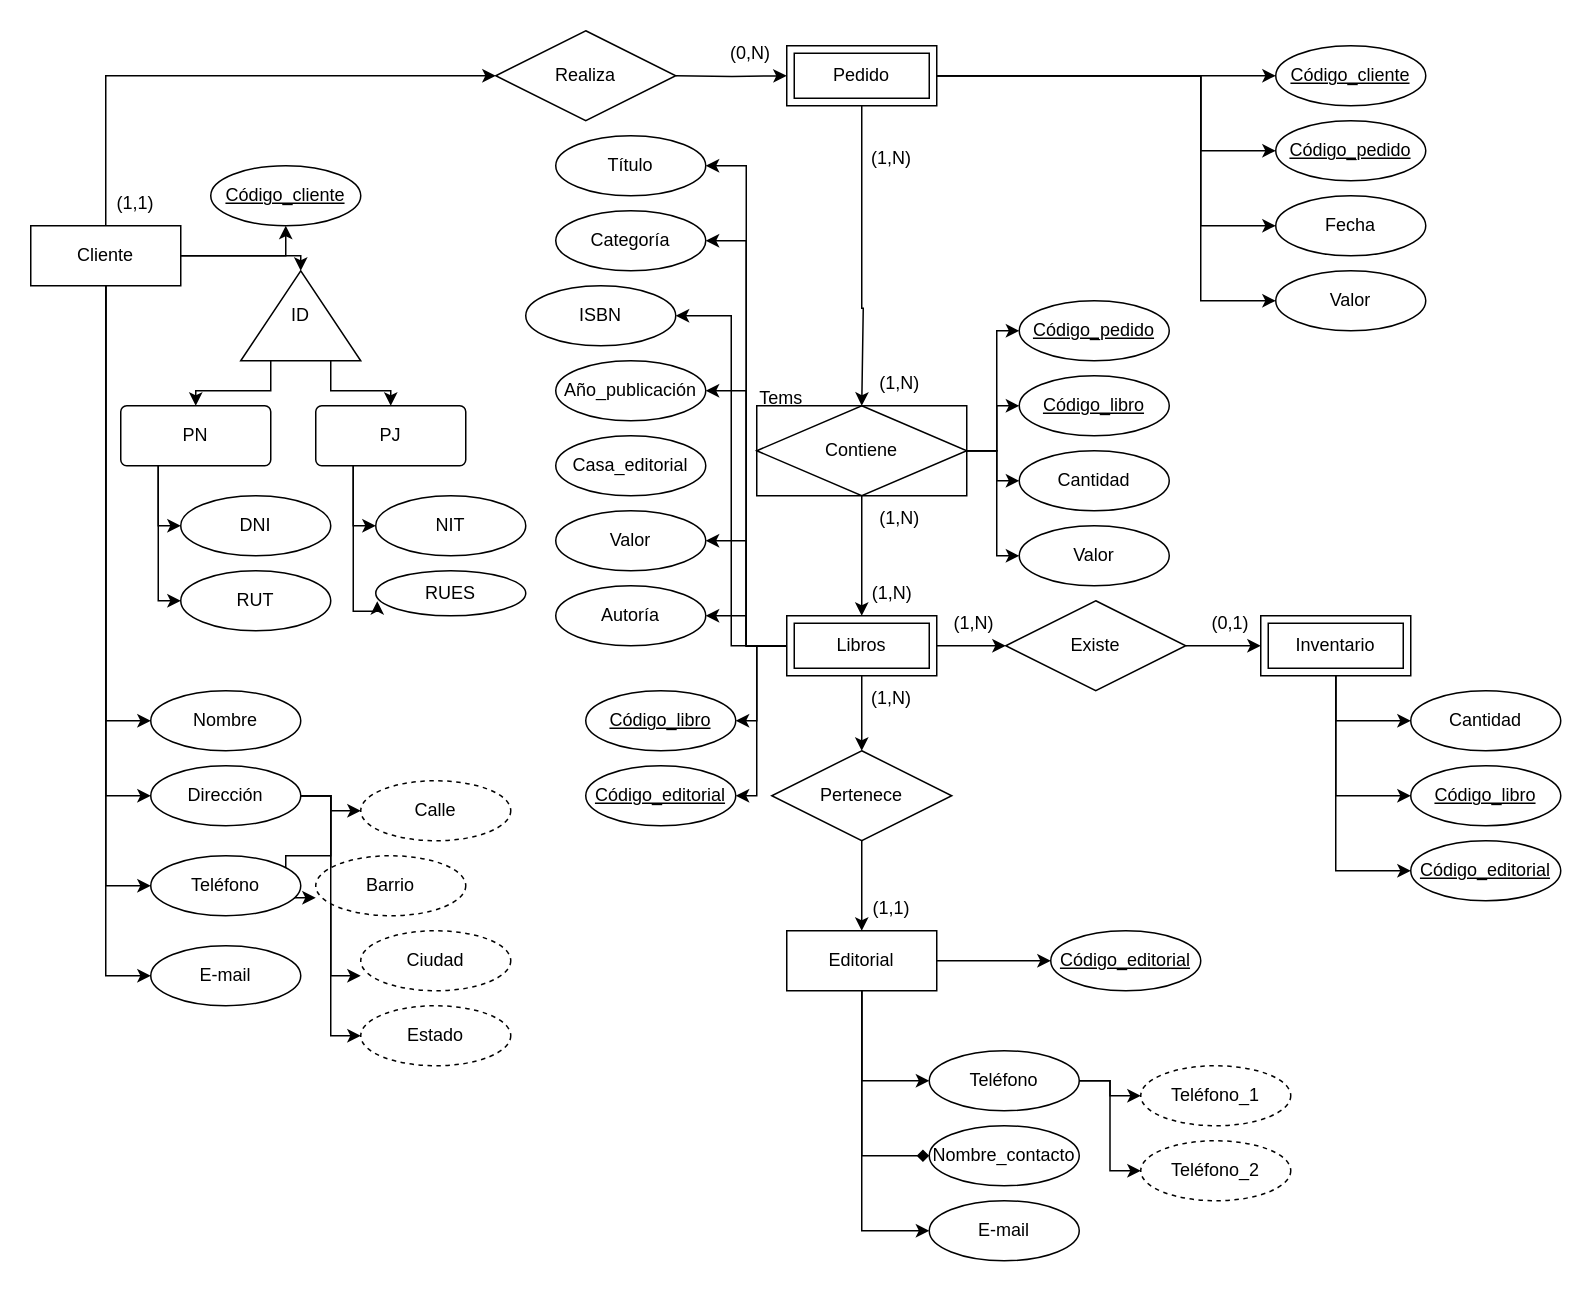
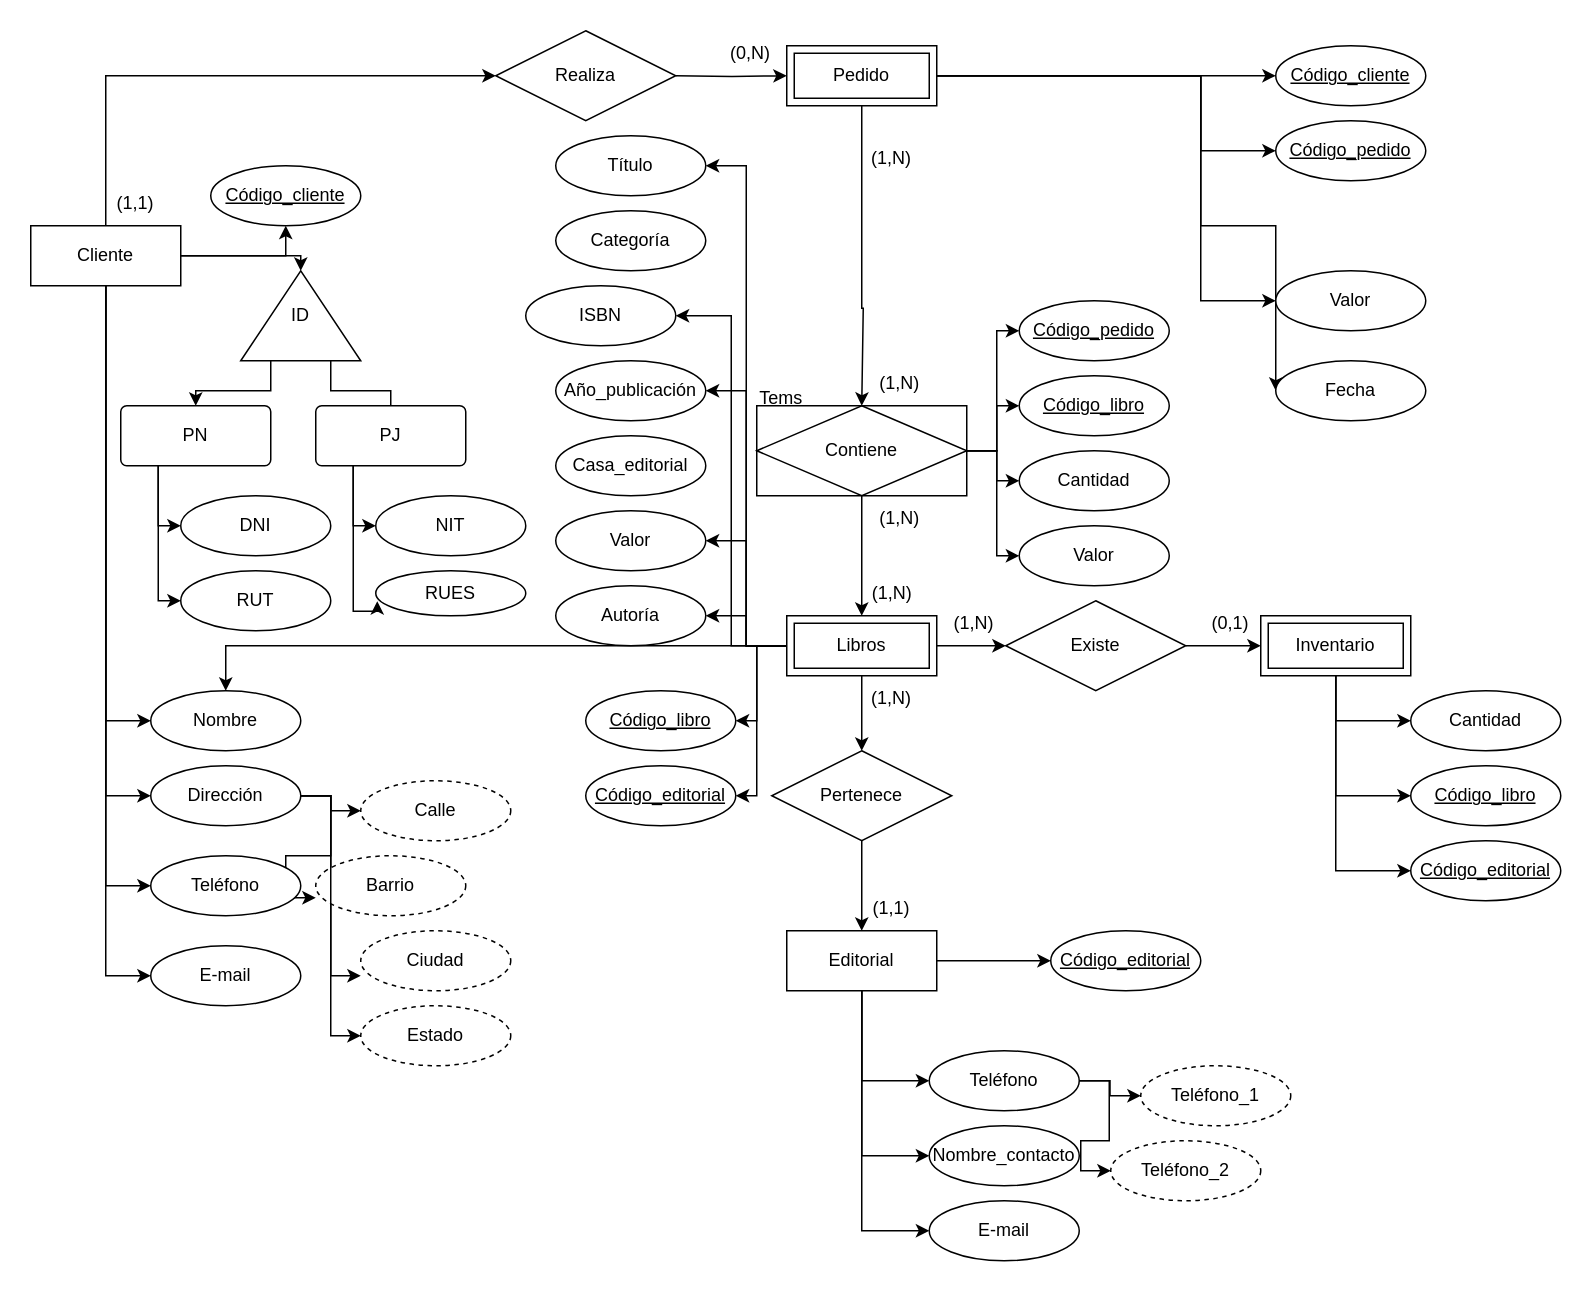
(1351, 226) -> (1351, 391)
(730, 241) -> (405, 646)
(388, 391) -> (391, 393)
(917, 1156) -> (918, 1156)
(1216, 1171) -> (1186, 1171)
